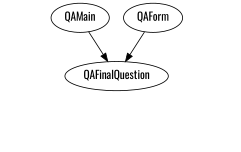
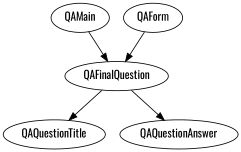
none -> (54, 134)
none -> (179, 134)
